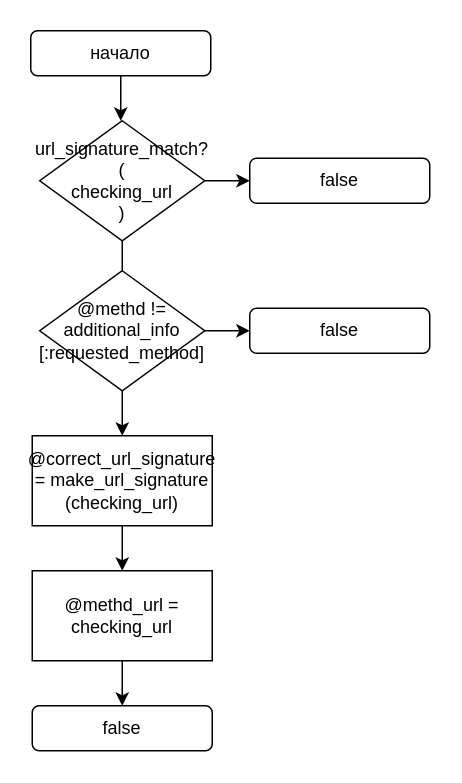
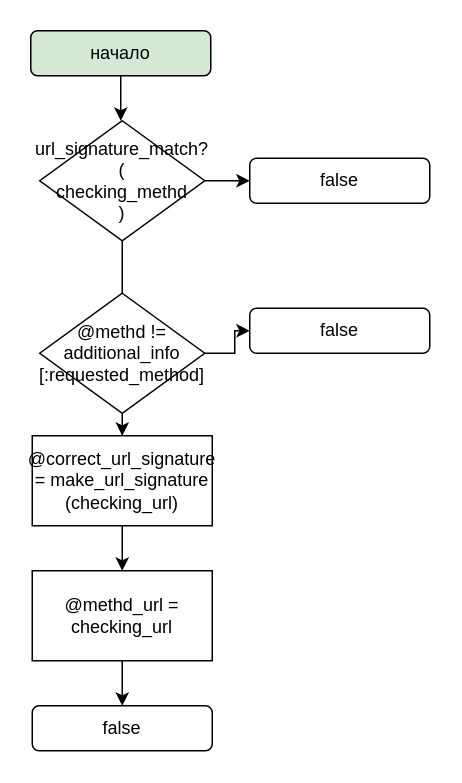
(121, 53) -> (121, 53)
(122, 181) -> (122, 181)
(122, 331) -> (122, 353)
